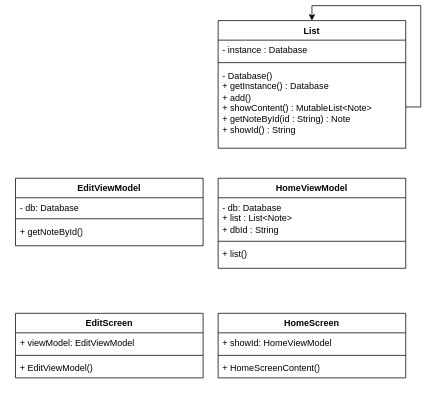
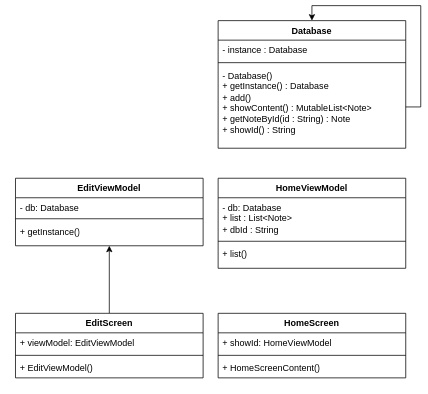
(312, 31) -> (312, 31)
(57, 232) -> (57, 232)
none -> (109, 282)
